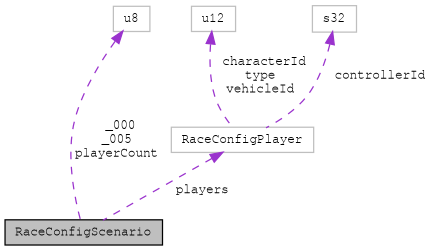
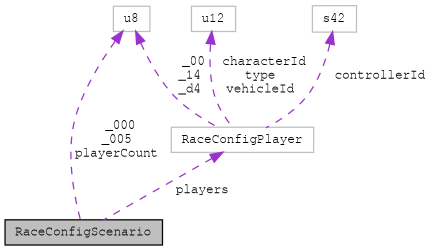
(334, 19) -> (334, 19)
none -> (172, 93)
